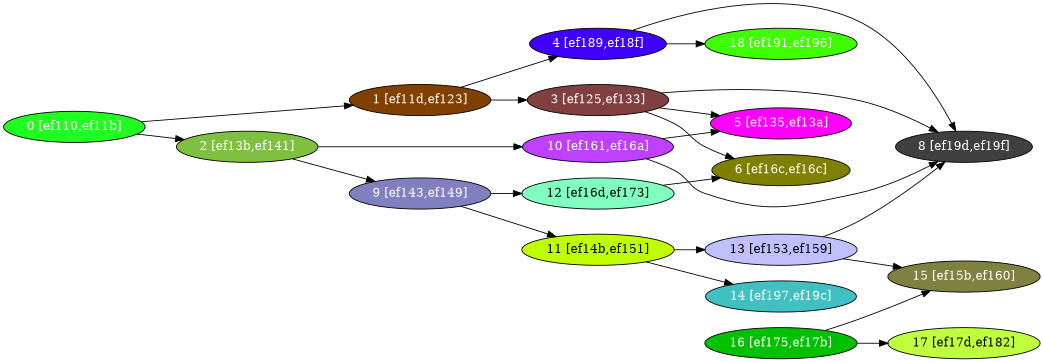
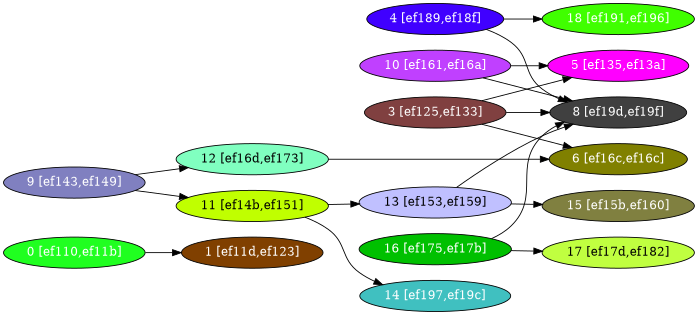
(505, 73) -> none
(505, 100) -> none
(247, 147) -> none
(874, 313) -> (527, 184)
